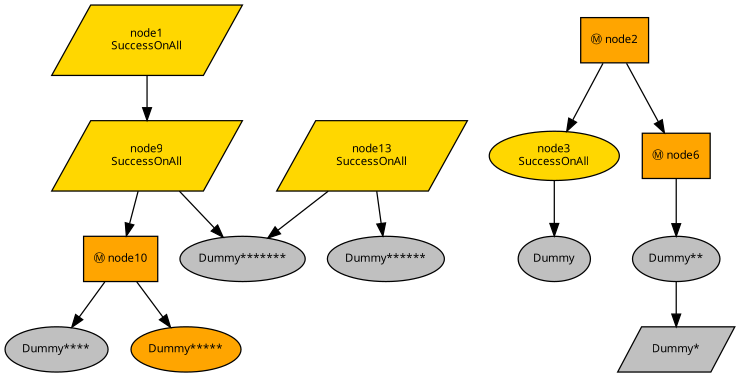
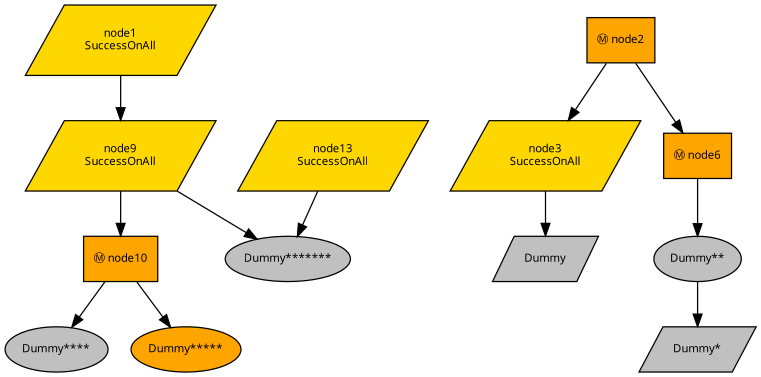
(554, 156) -> (546, 156)
(386, 259) -> none
(554, 259) -> (546, 259)
